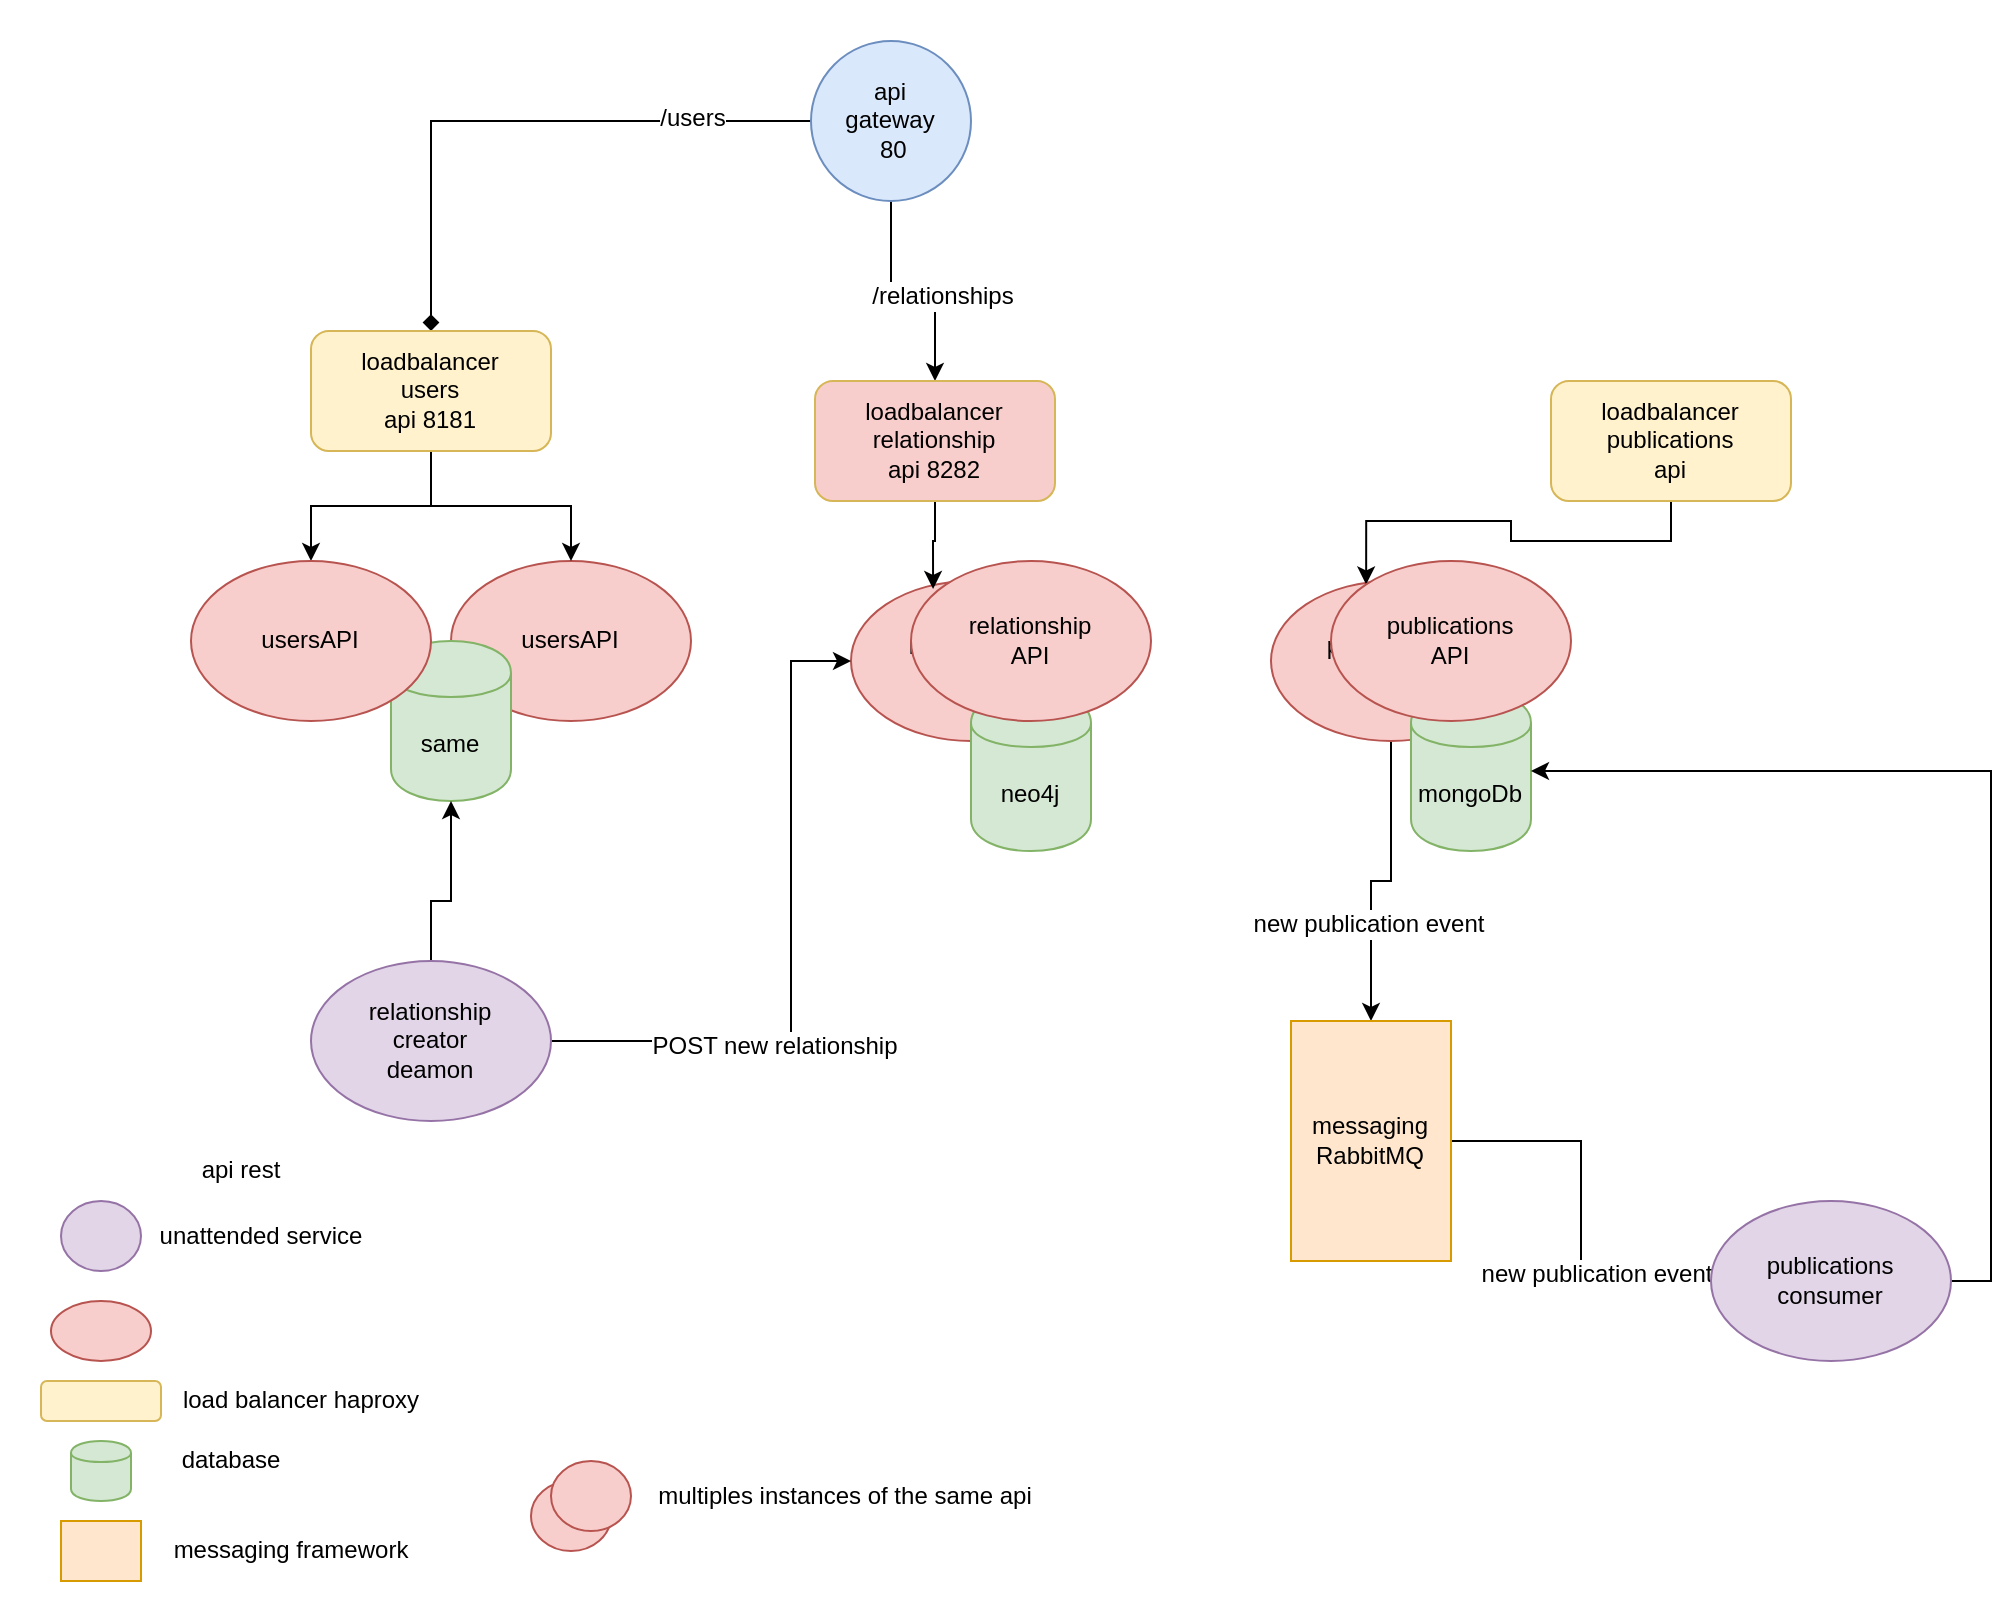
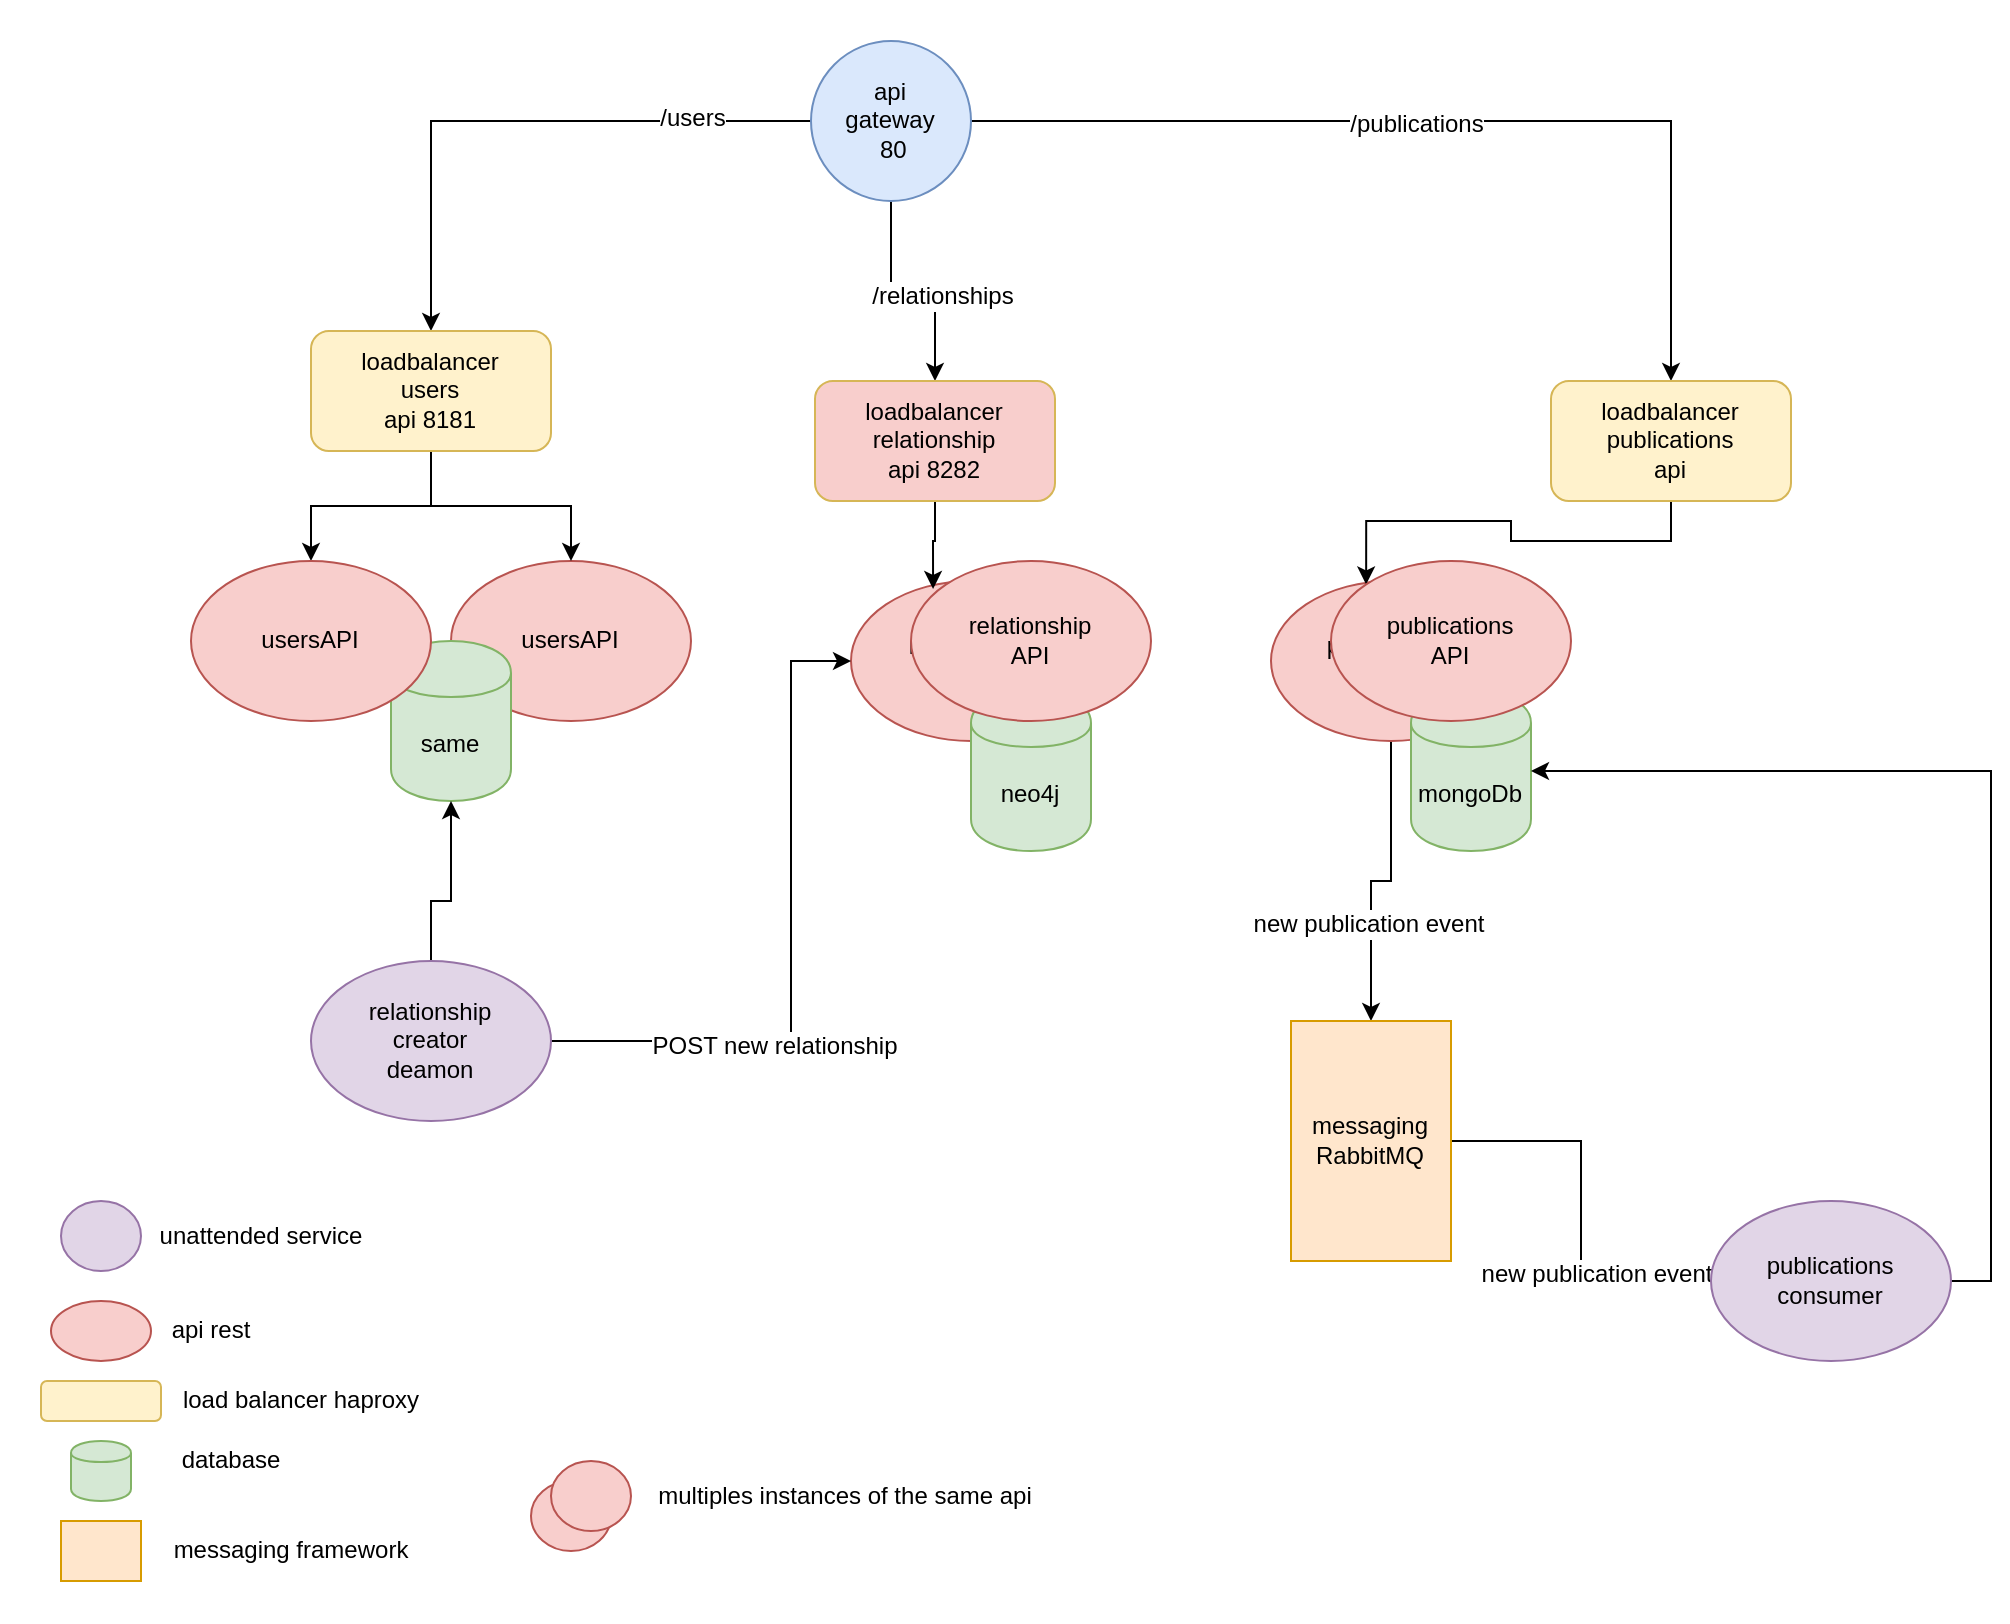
none -> (1444, 121)
(431, 315) -> (431, 316)
(241, 1171) -> (211, 1331)
